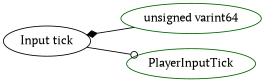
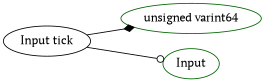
(116, 30) -> (106, 32)
(191, 64) -> (191, 64)
